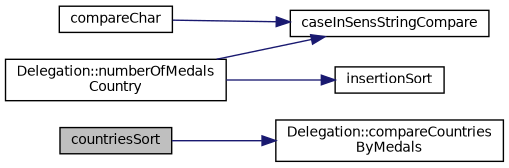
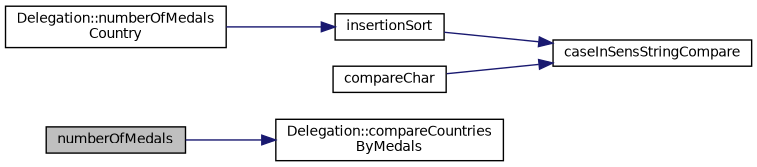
(264, 49) -> (491, 37)
(116, 141) -> (116, 140)
